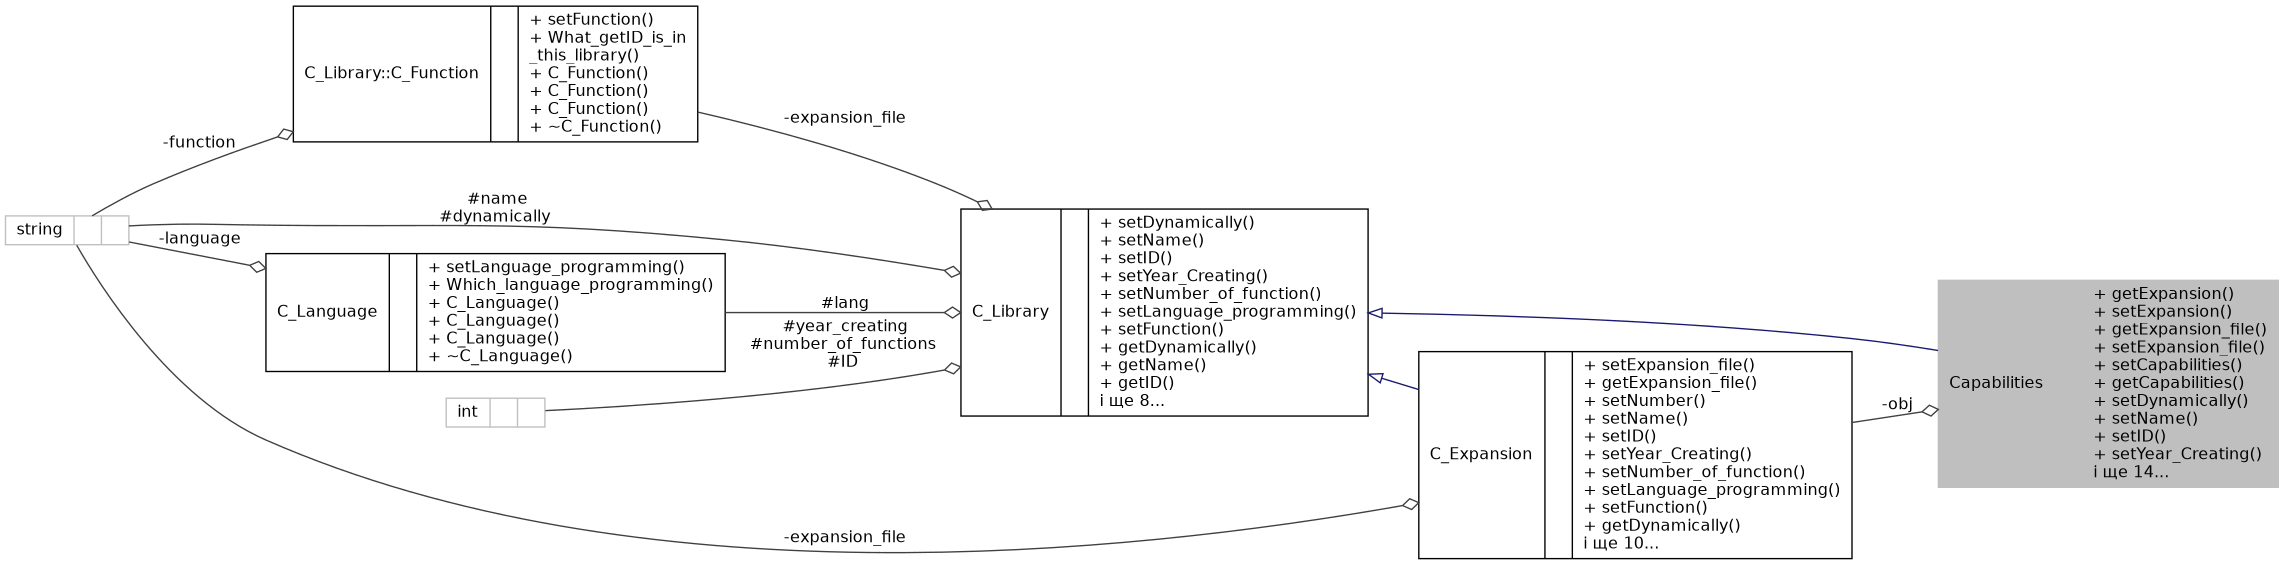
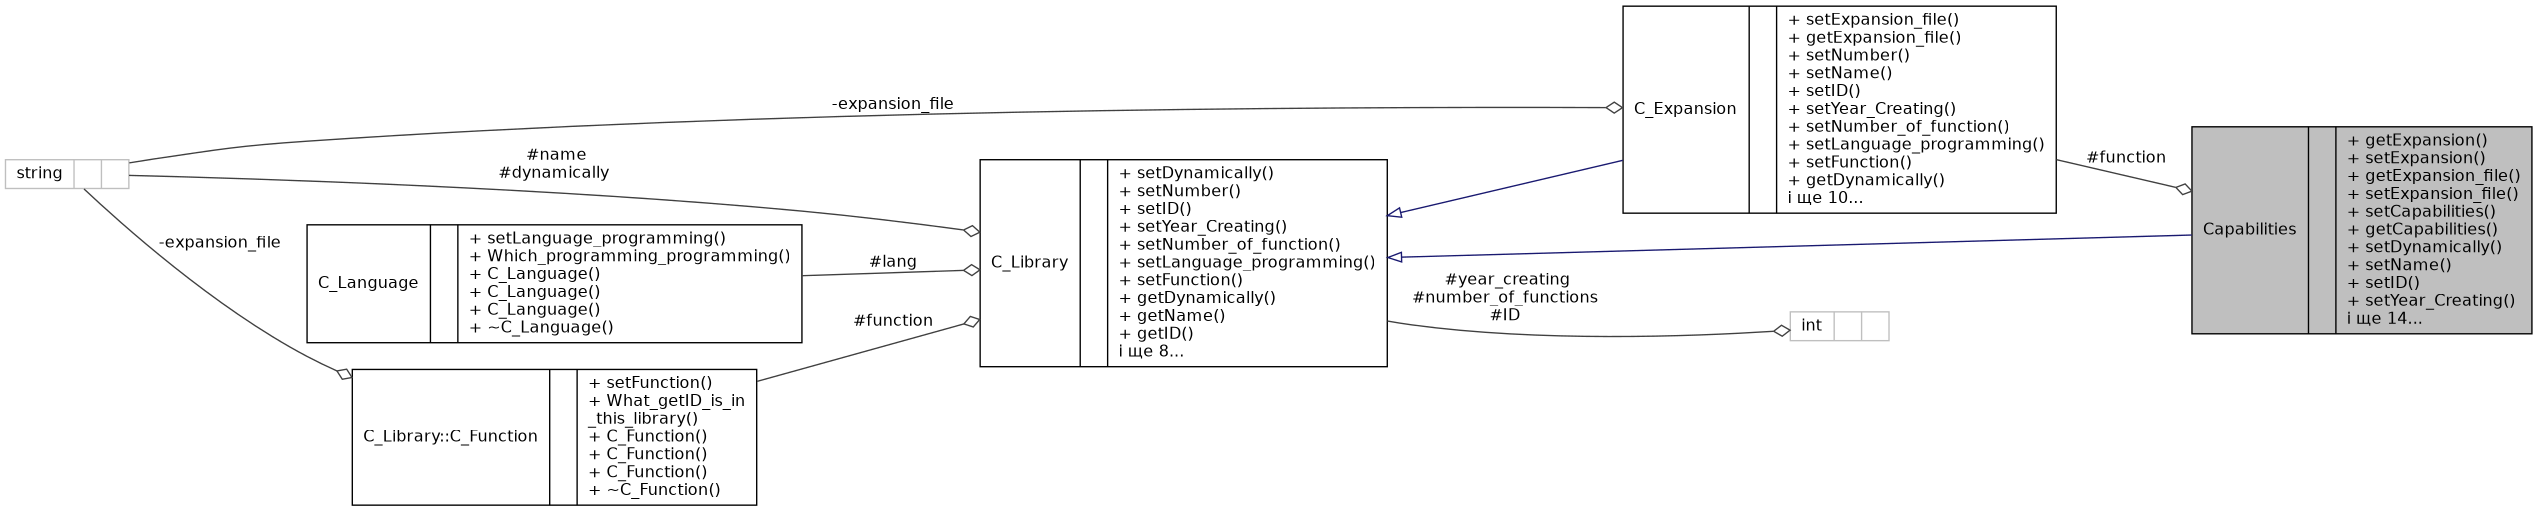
(843, 119) -> (891, 321)
(197, 143) -> (218, 243)
(1152, 241) -> (1180, 191)
(189, 254) -> none
(571, 285) -> (630, 256)
(2108, 384) -> (2362, 230)
(745, 396) -> (1580, 336)
(1895, 405) -> (2124, 158)
